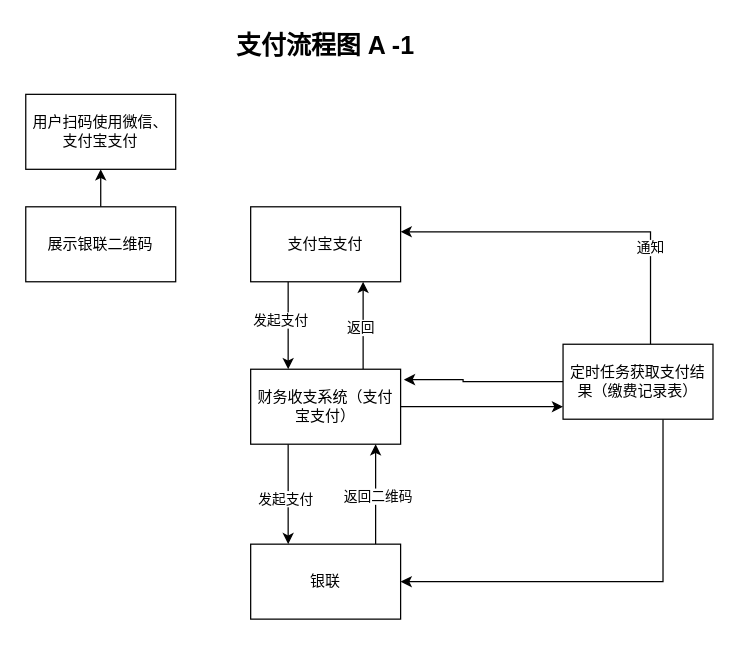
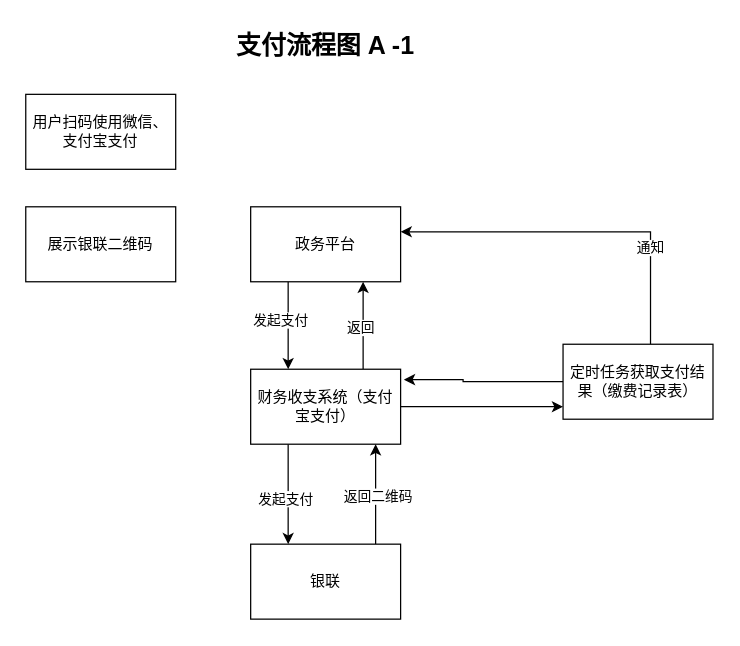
(101, 184) -> none
(326, 244) -> (326, 244)
(617, 582) -> none
